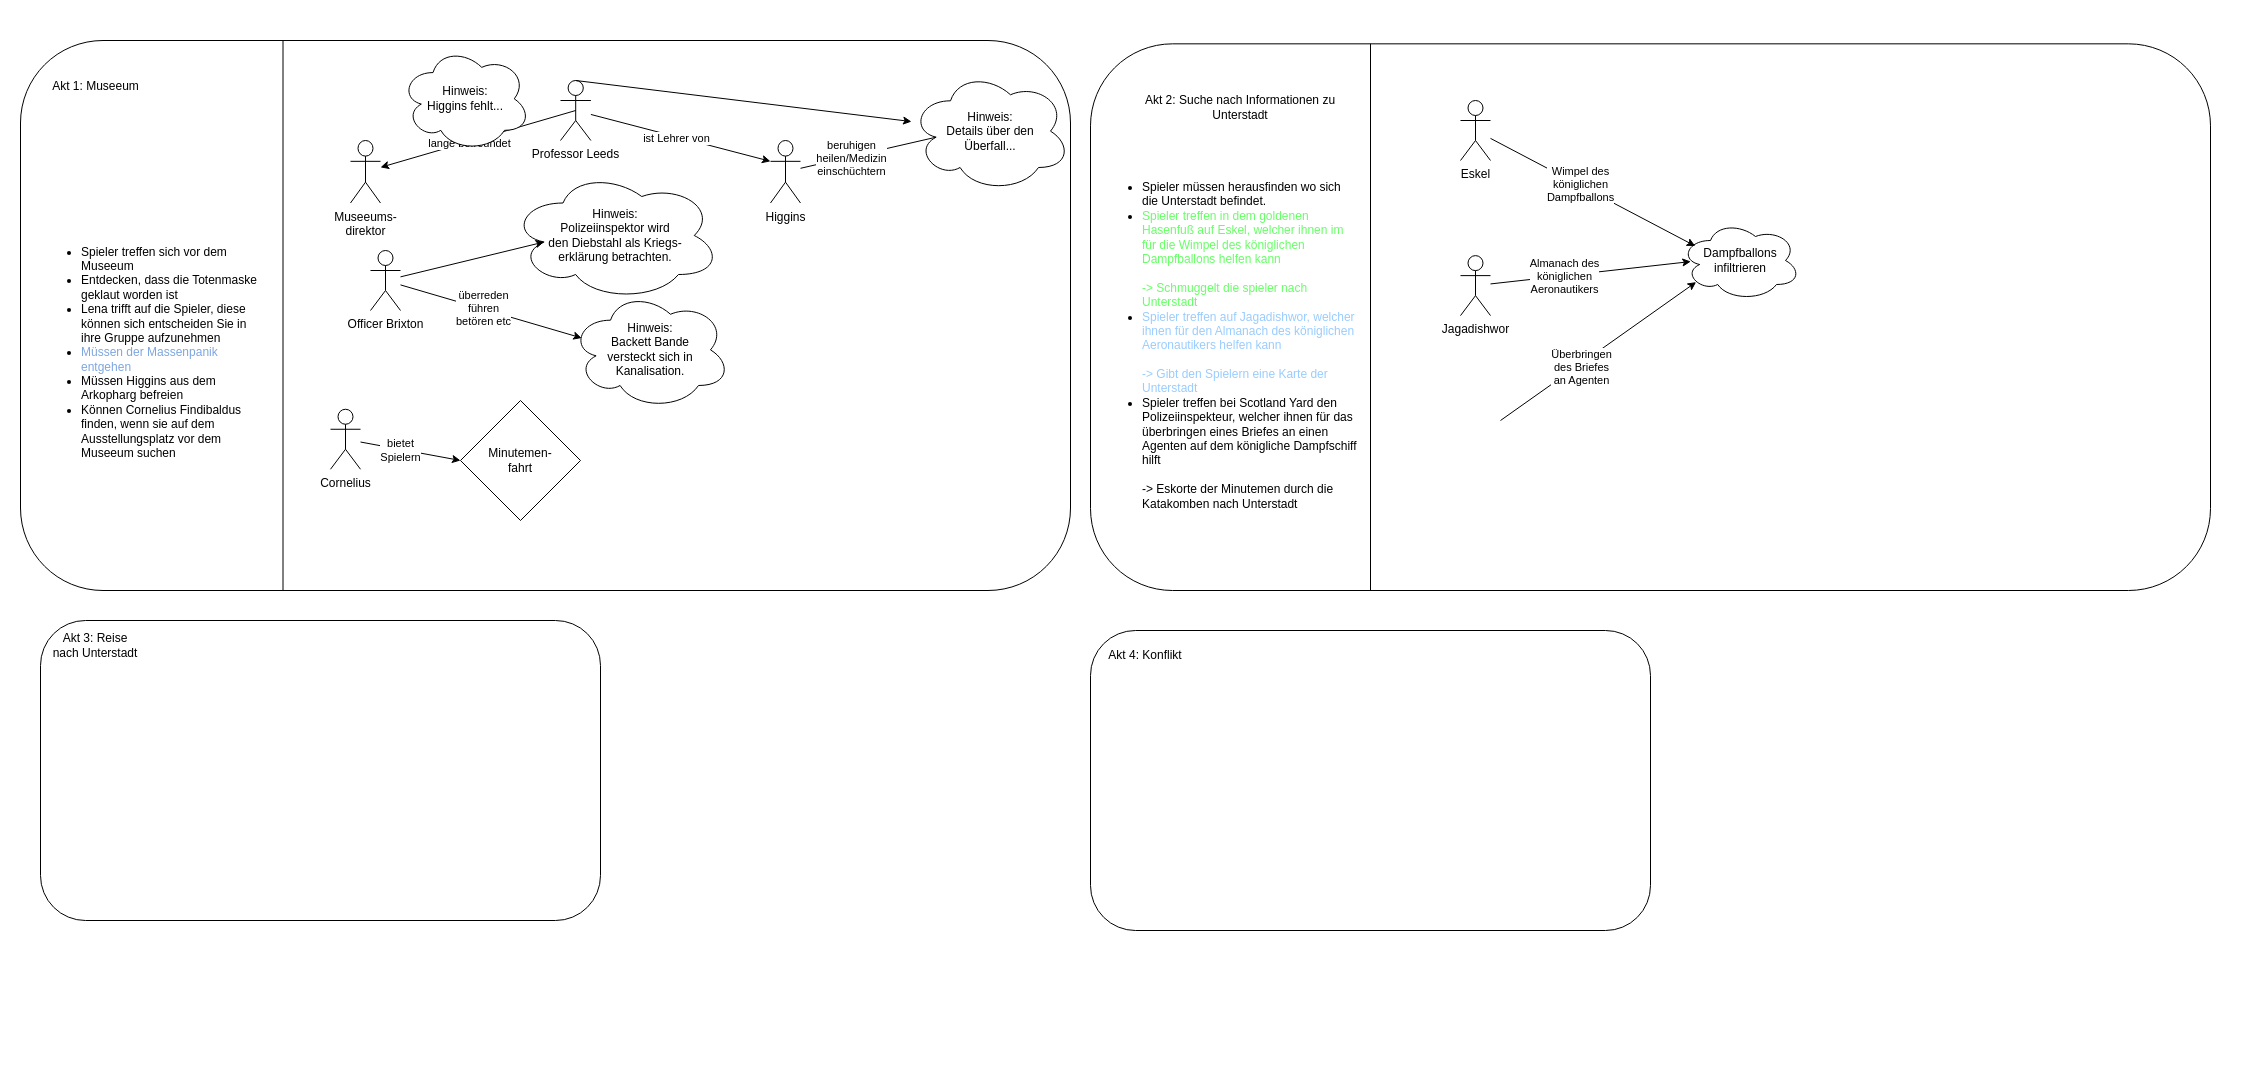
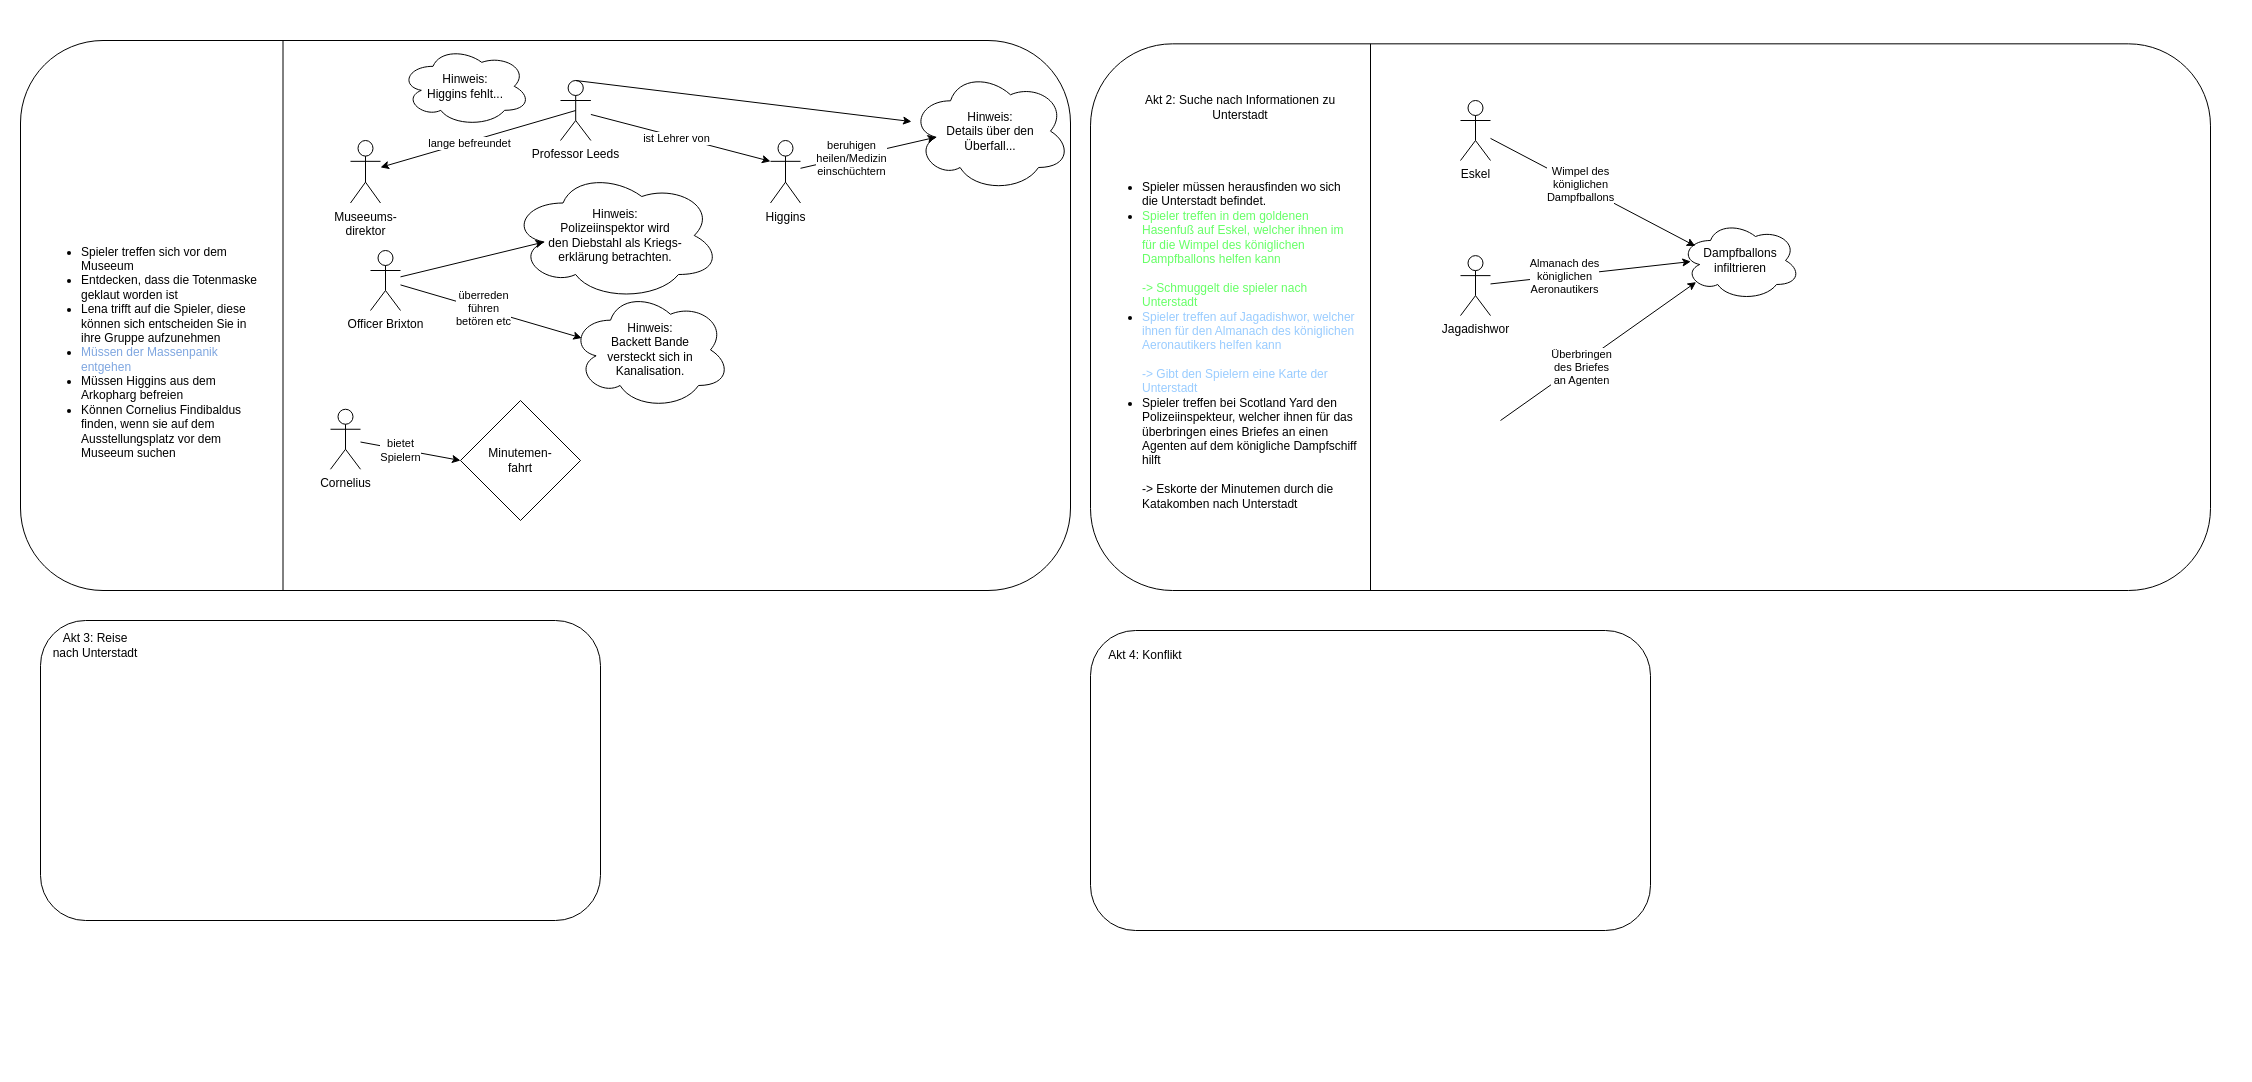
(96, 86) -> none
(466, 99) -> (466, 86)
(930, 139) -> (928, 139)
